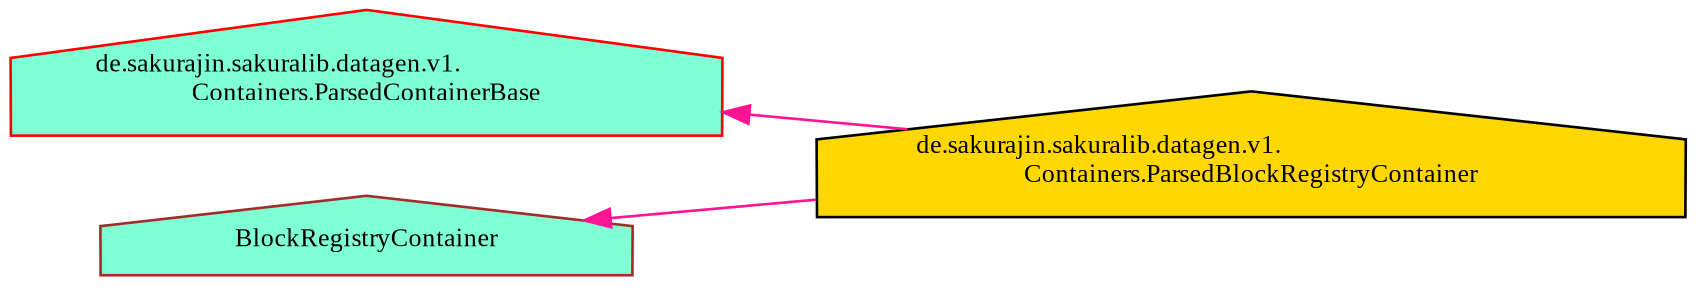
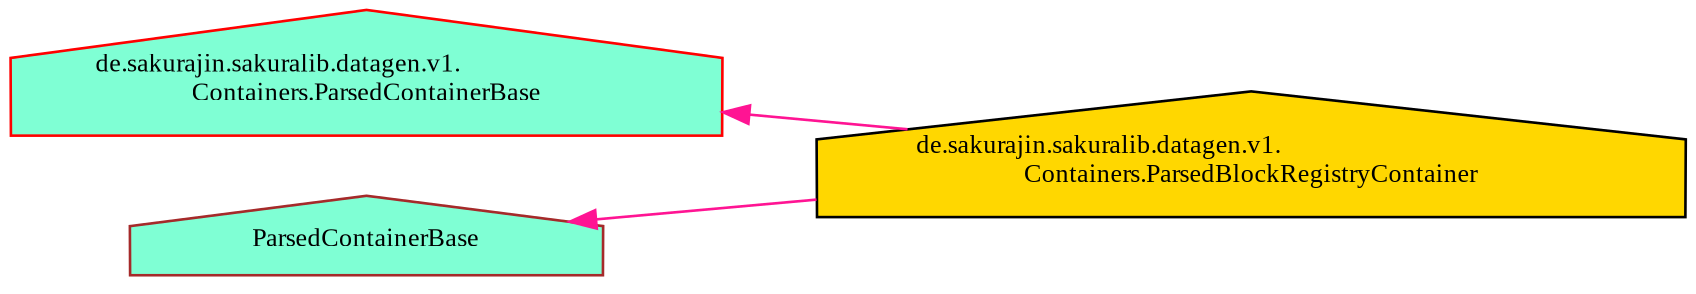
(366, 240) -> (366, 240)
